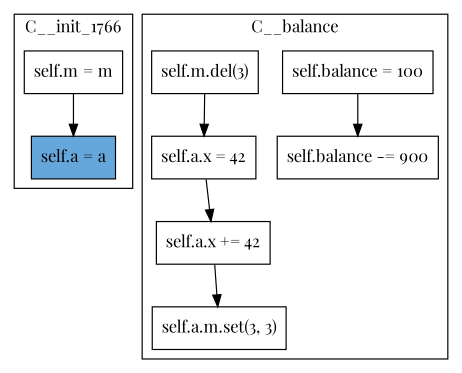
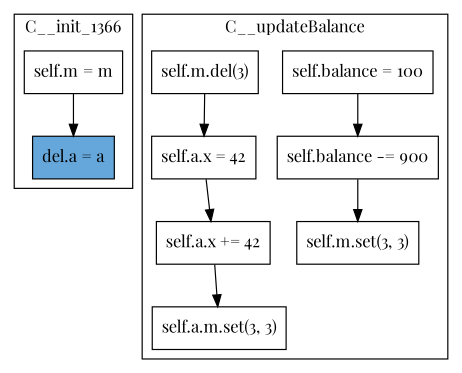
(73, 28) -> (73, 28)
(295, 28) -> (295, 28)
(73, 158) -> (73, 158)
none -> (358, 243)
